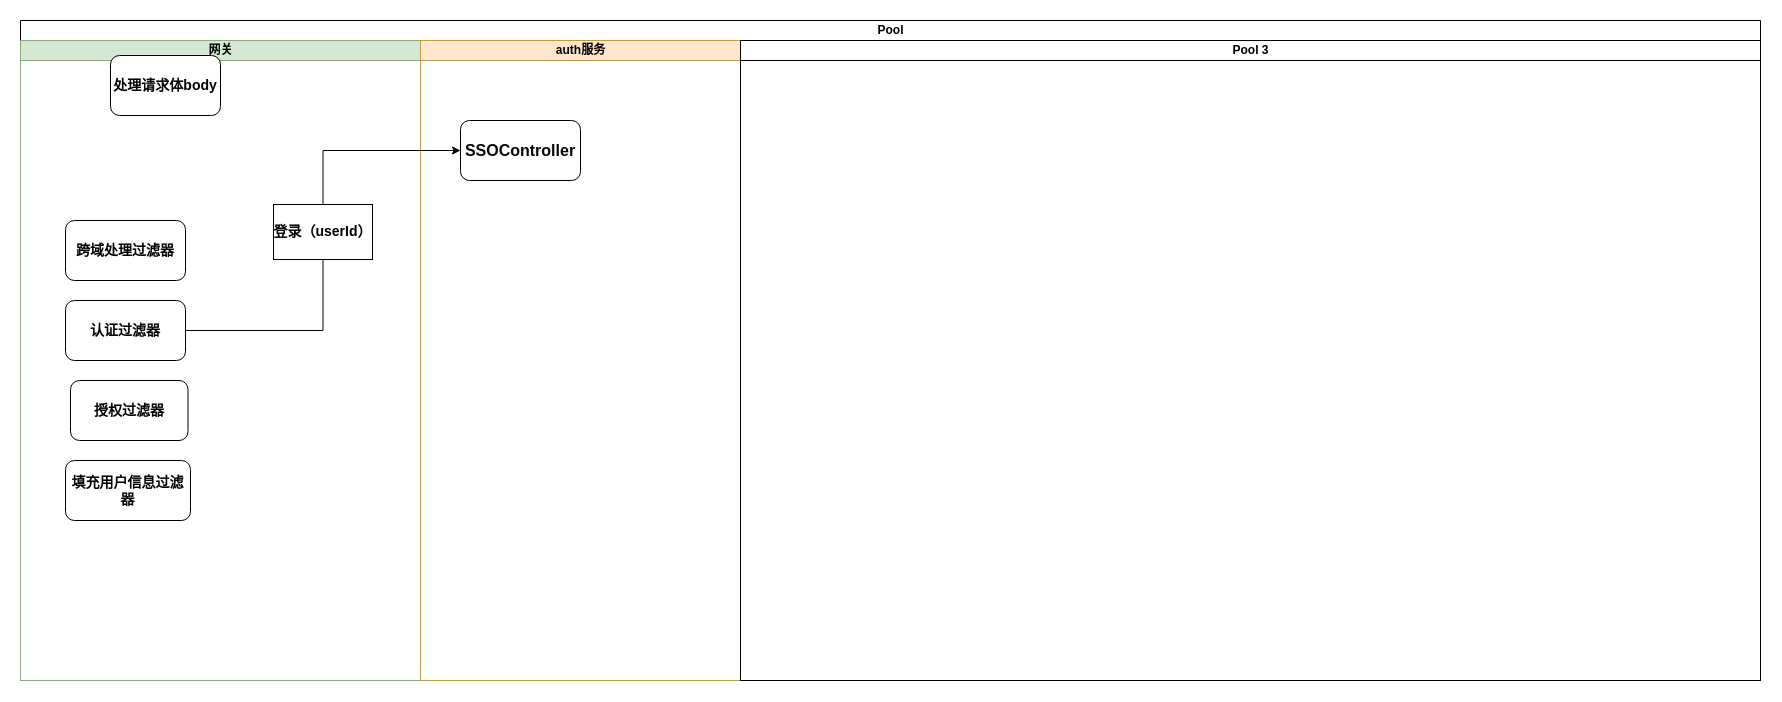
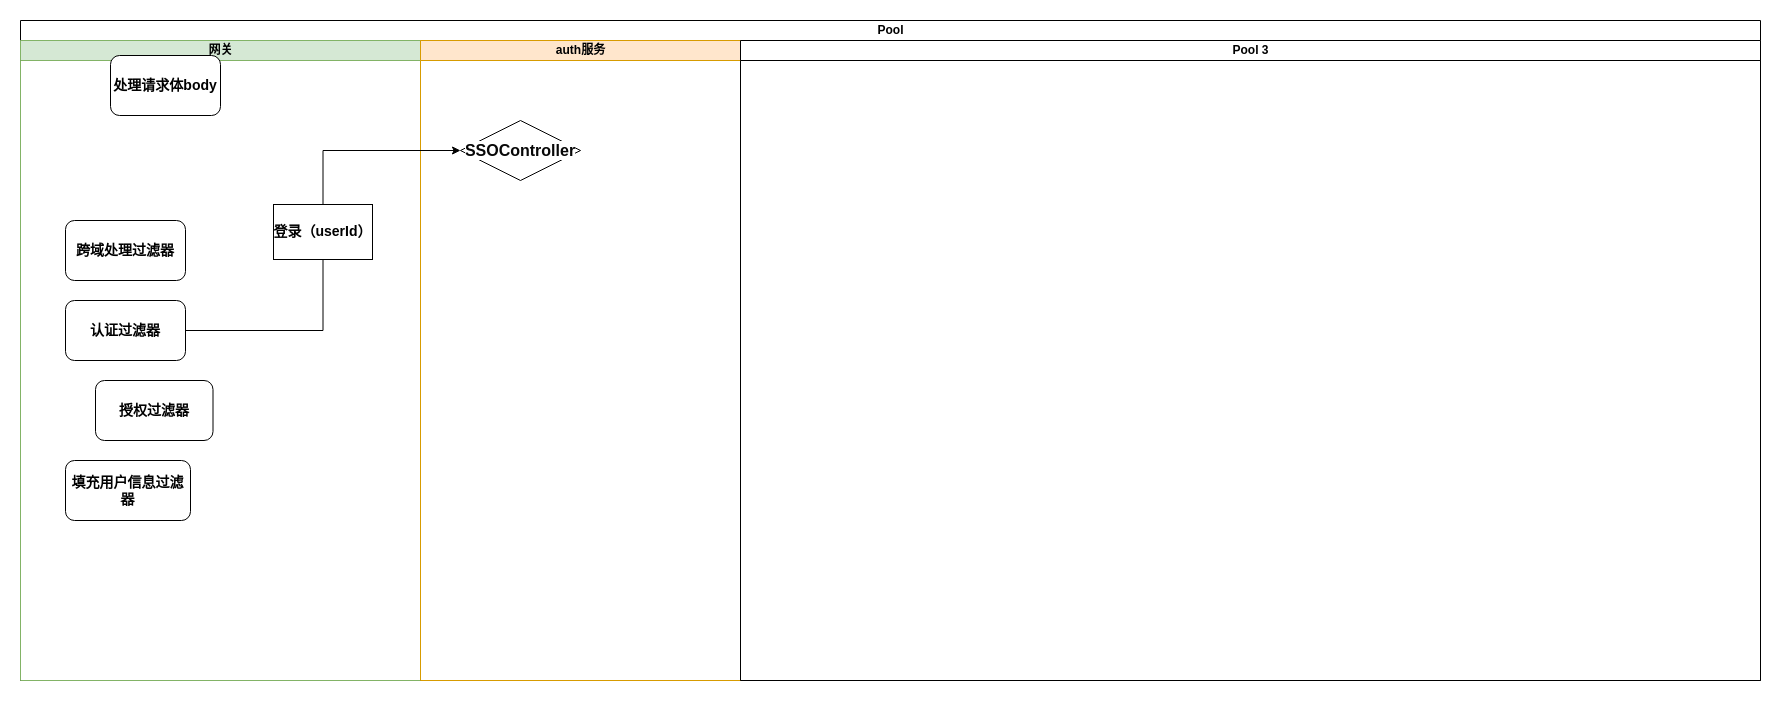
(521, 151) -> (521, 151)
(129, 411) -> (154, 411)
